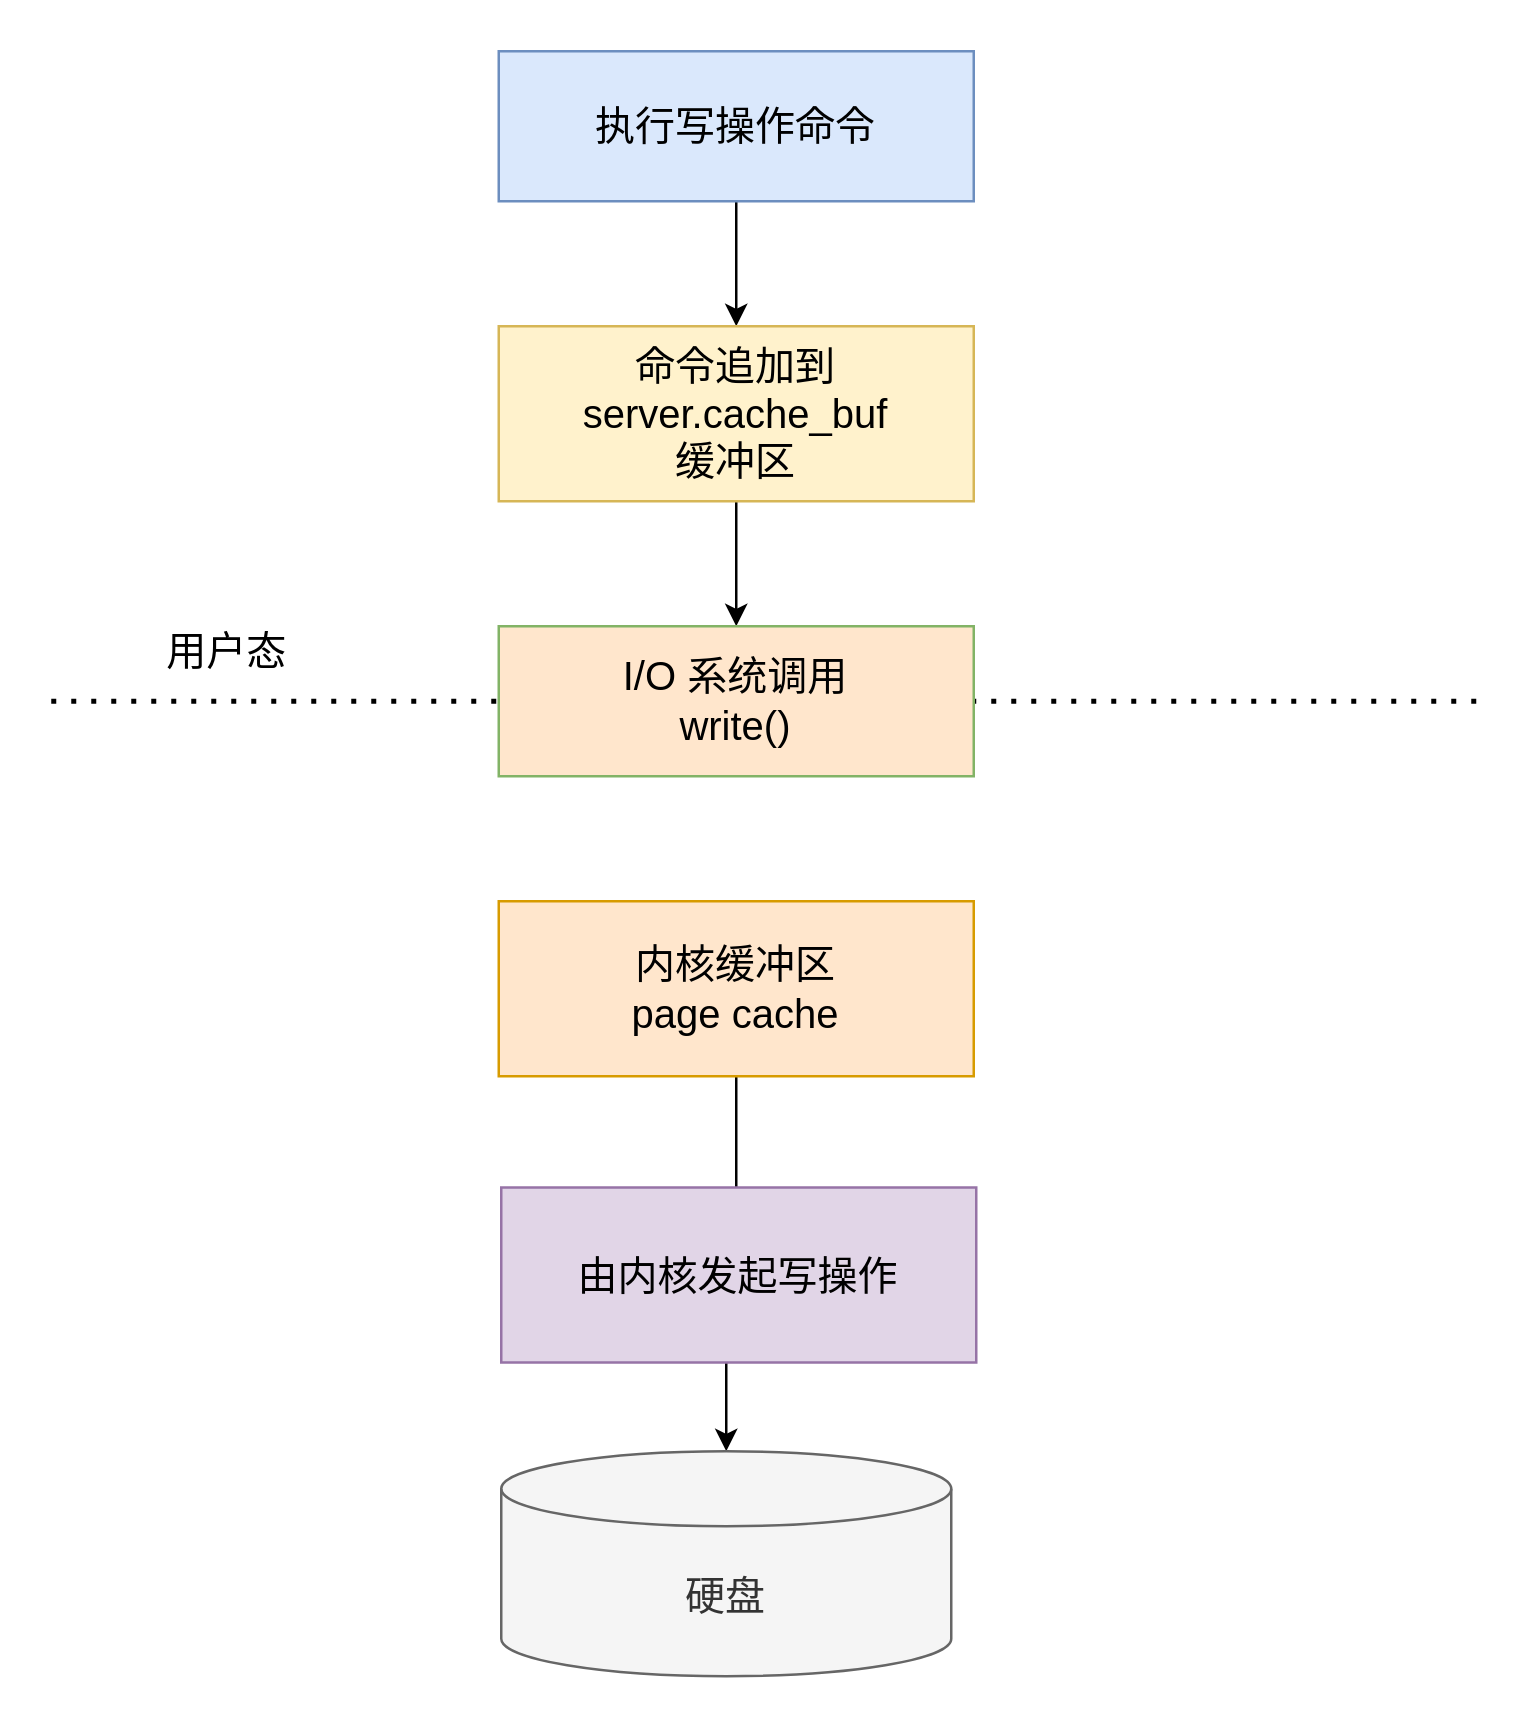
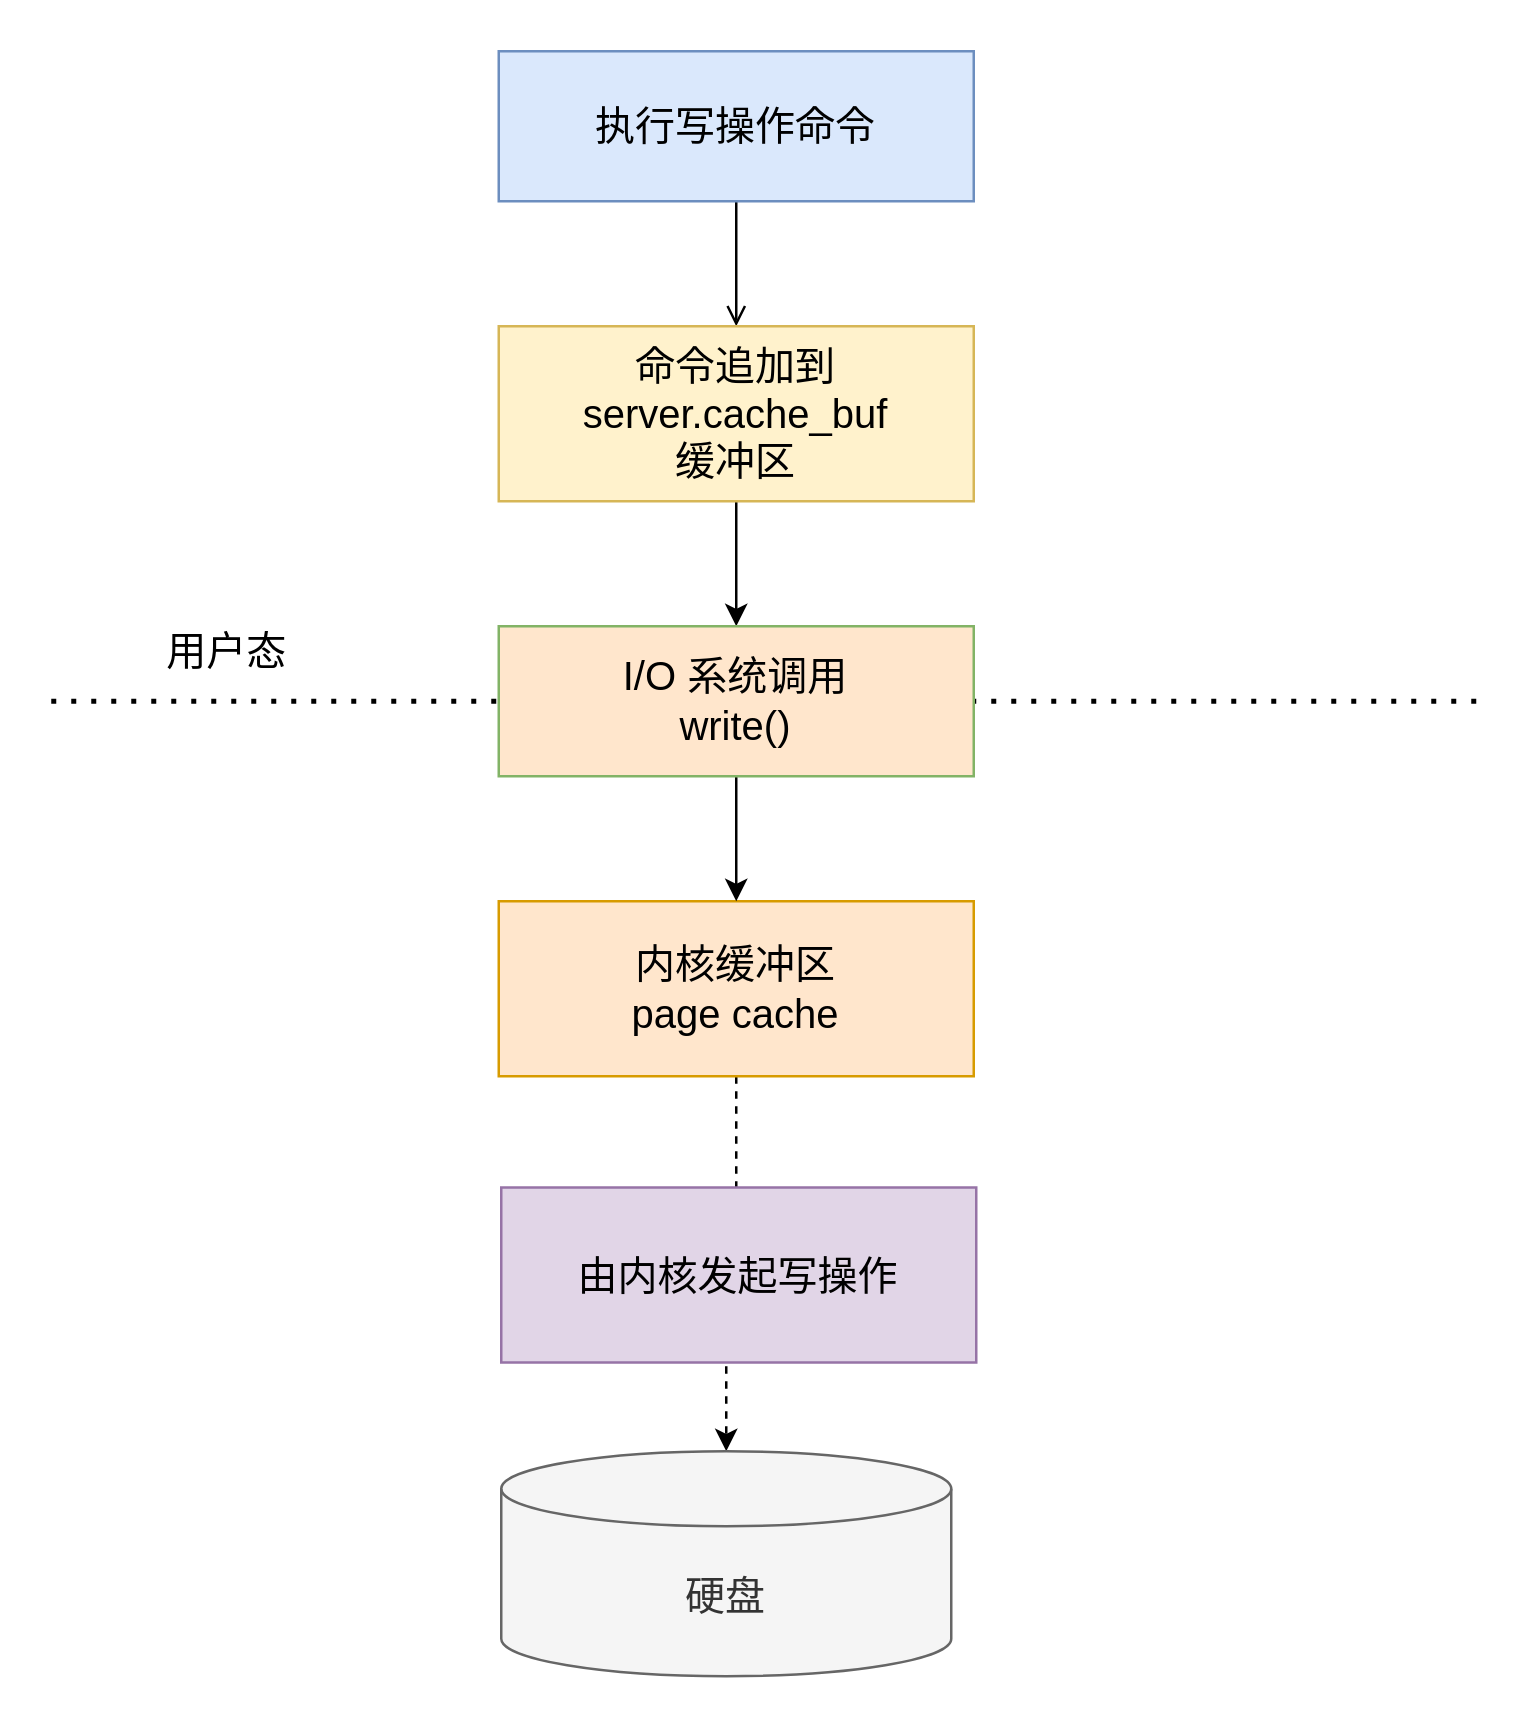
(736, 308) -> (736, 312)
none -> (736, 830)
(736, 1131) -> (736, 1131)
